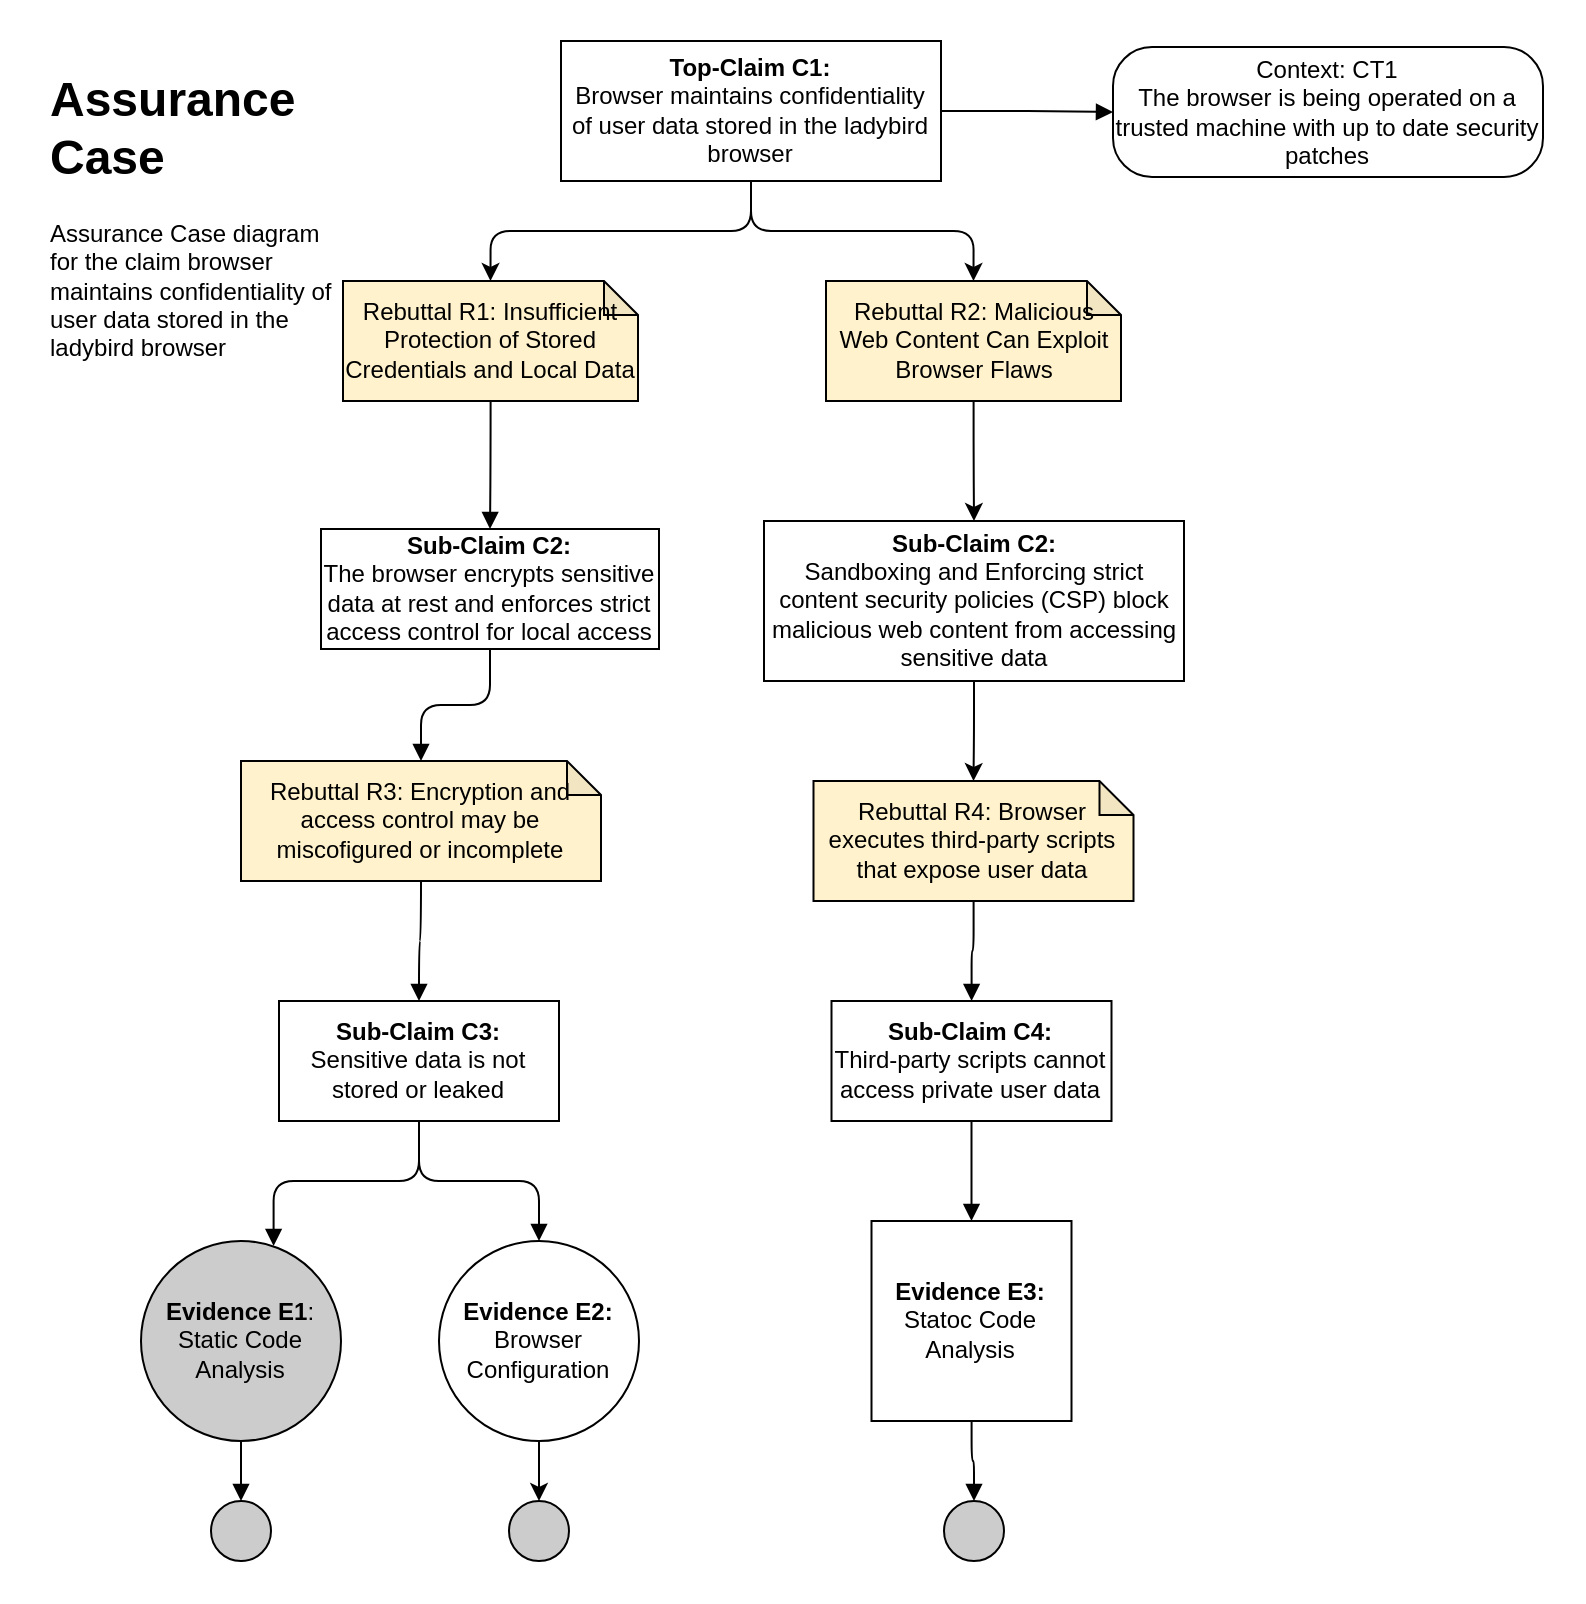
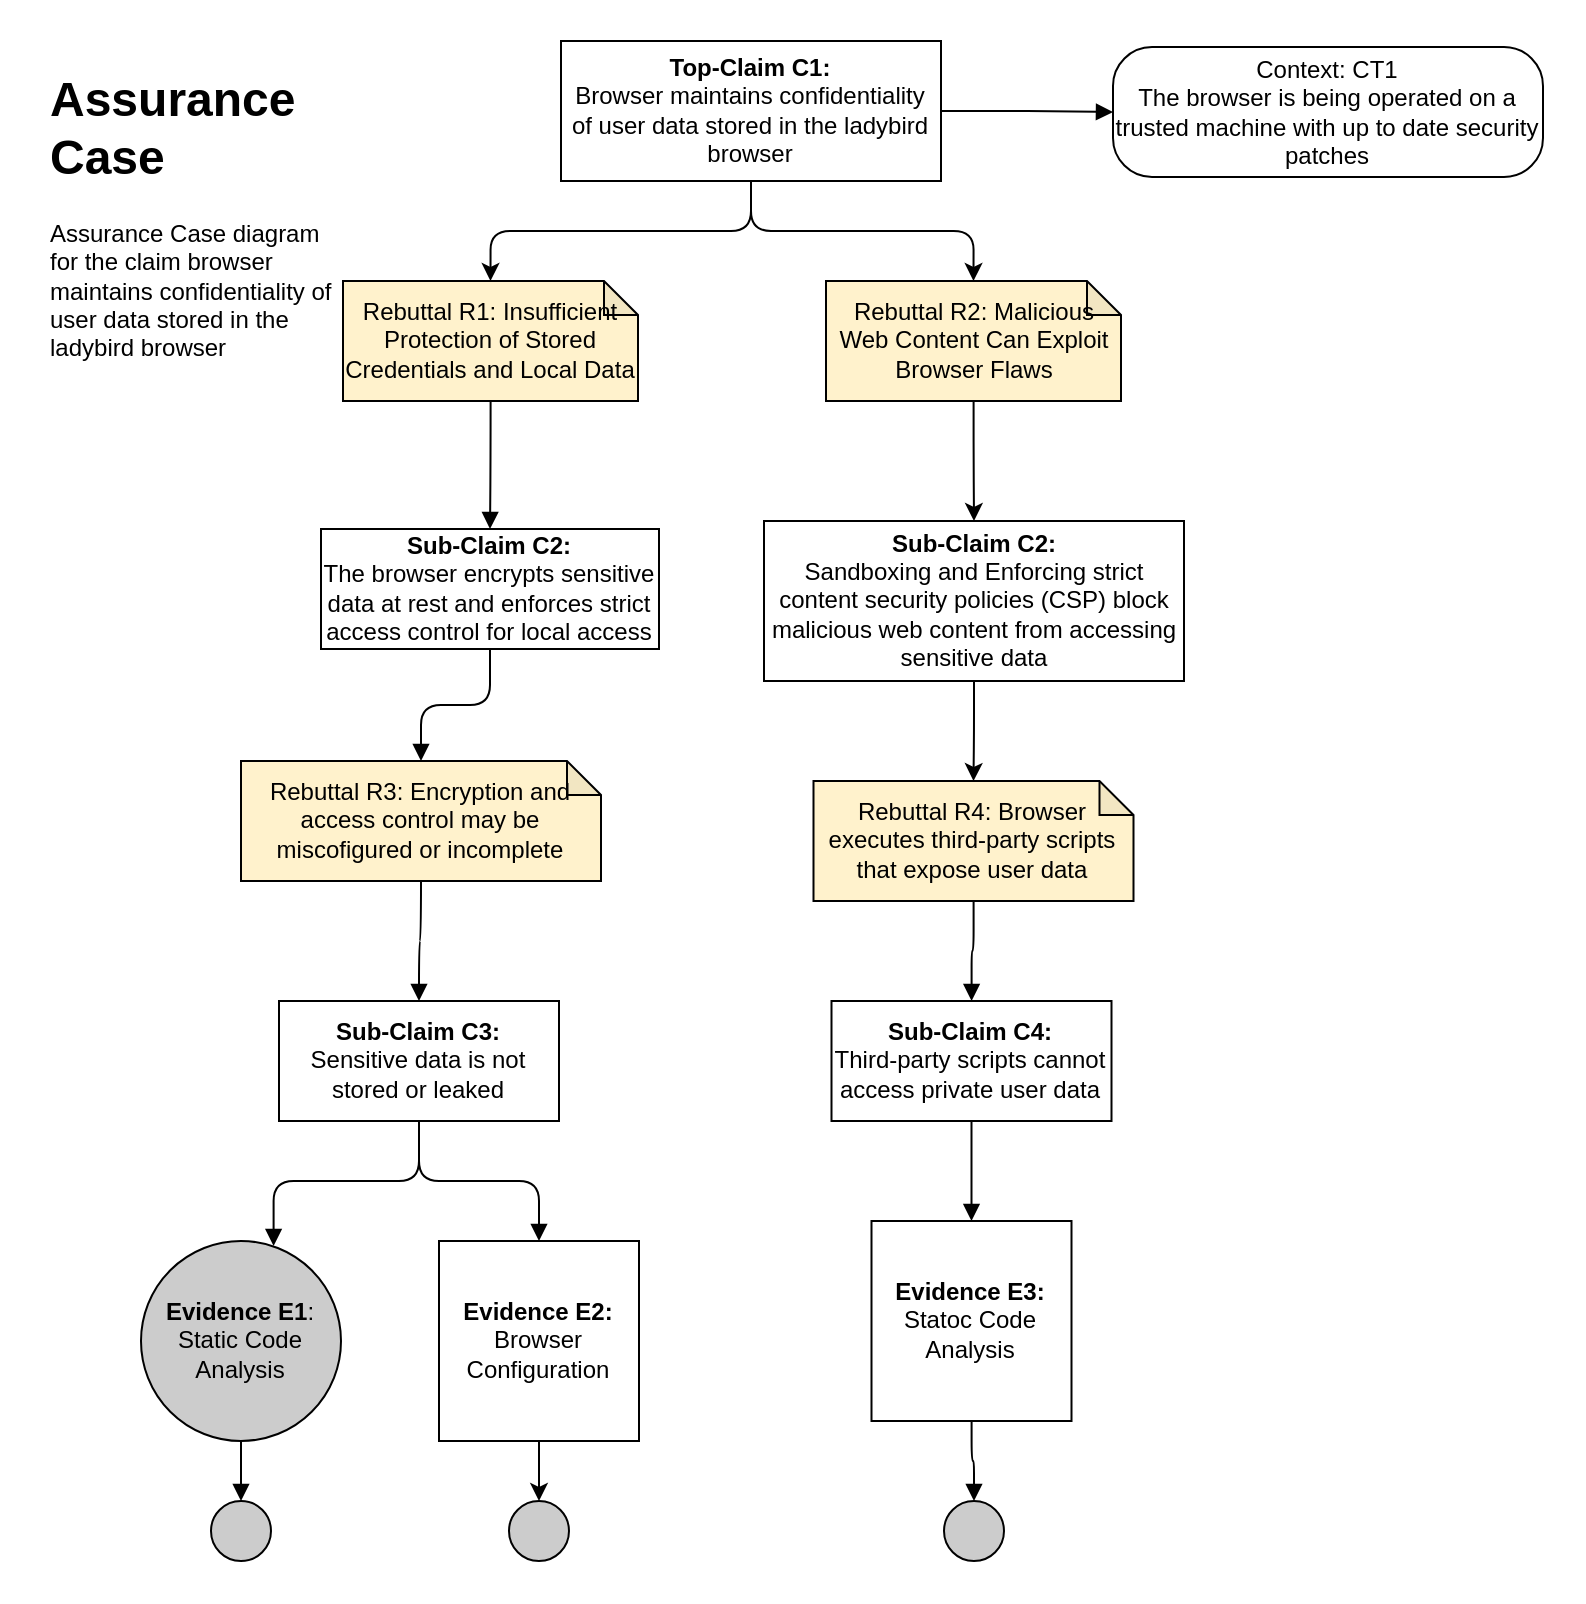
(539, 1341) -> (539, 1341)
